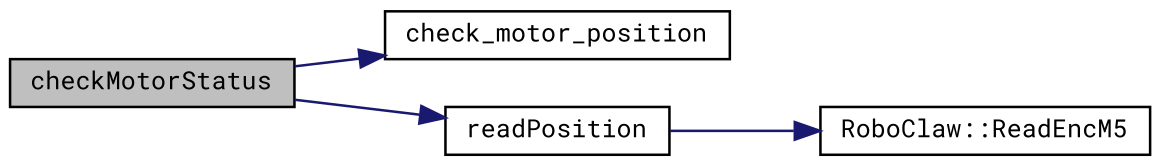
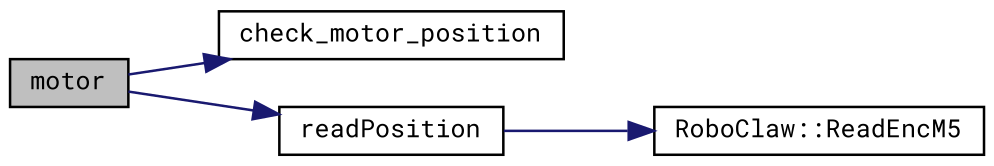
(152, 83) -> (69, 83)
